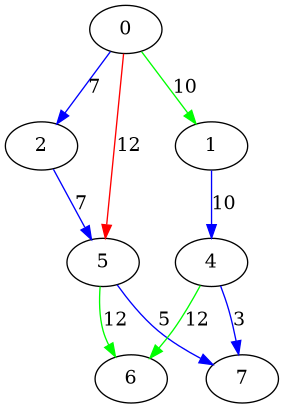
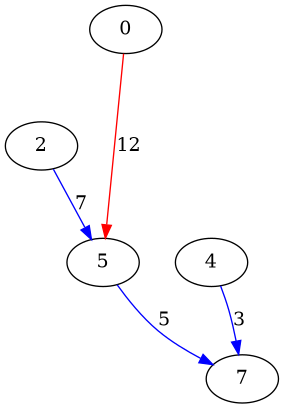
(88, 82) -> none
(212, 146) -> none
(131, 379) -> none
